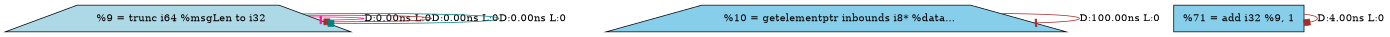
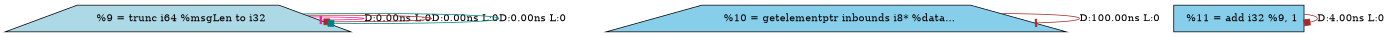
(1239, 19) -> (1239, 19)
